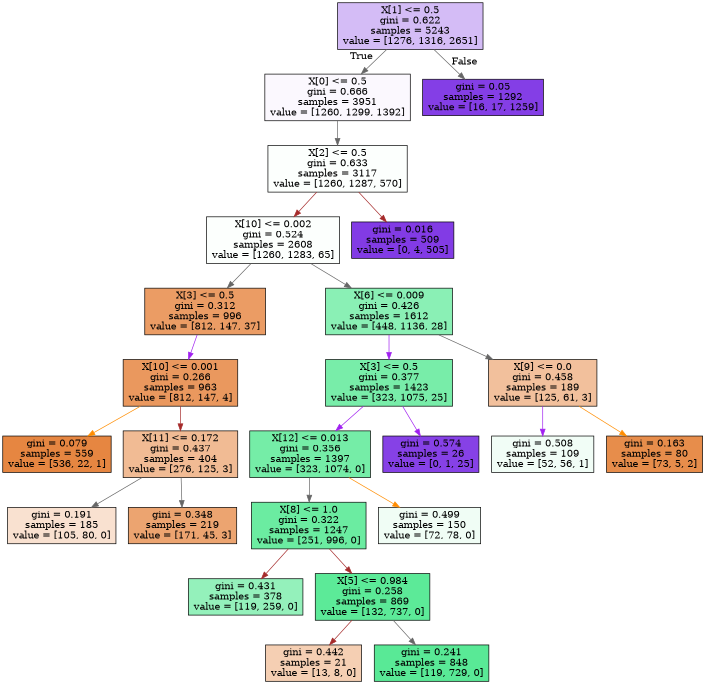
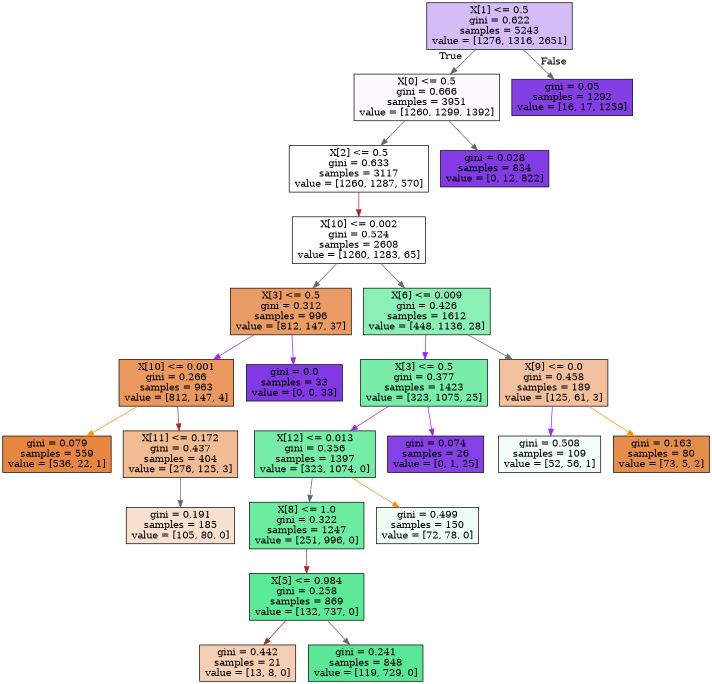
none -> (495, 169)
(403, 240) -> none
none -> (294, 383)
(431, 454) -> (436, 454)
(183, 526) -> none
(246, 597) -> none
